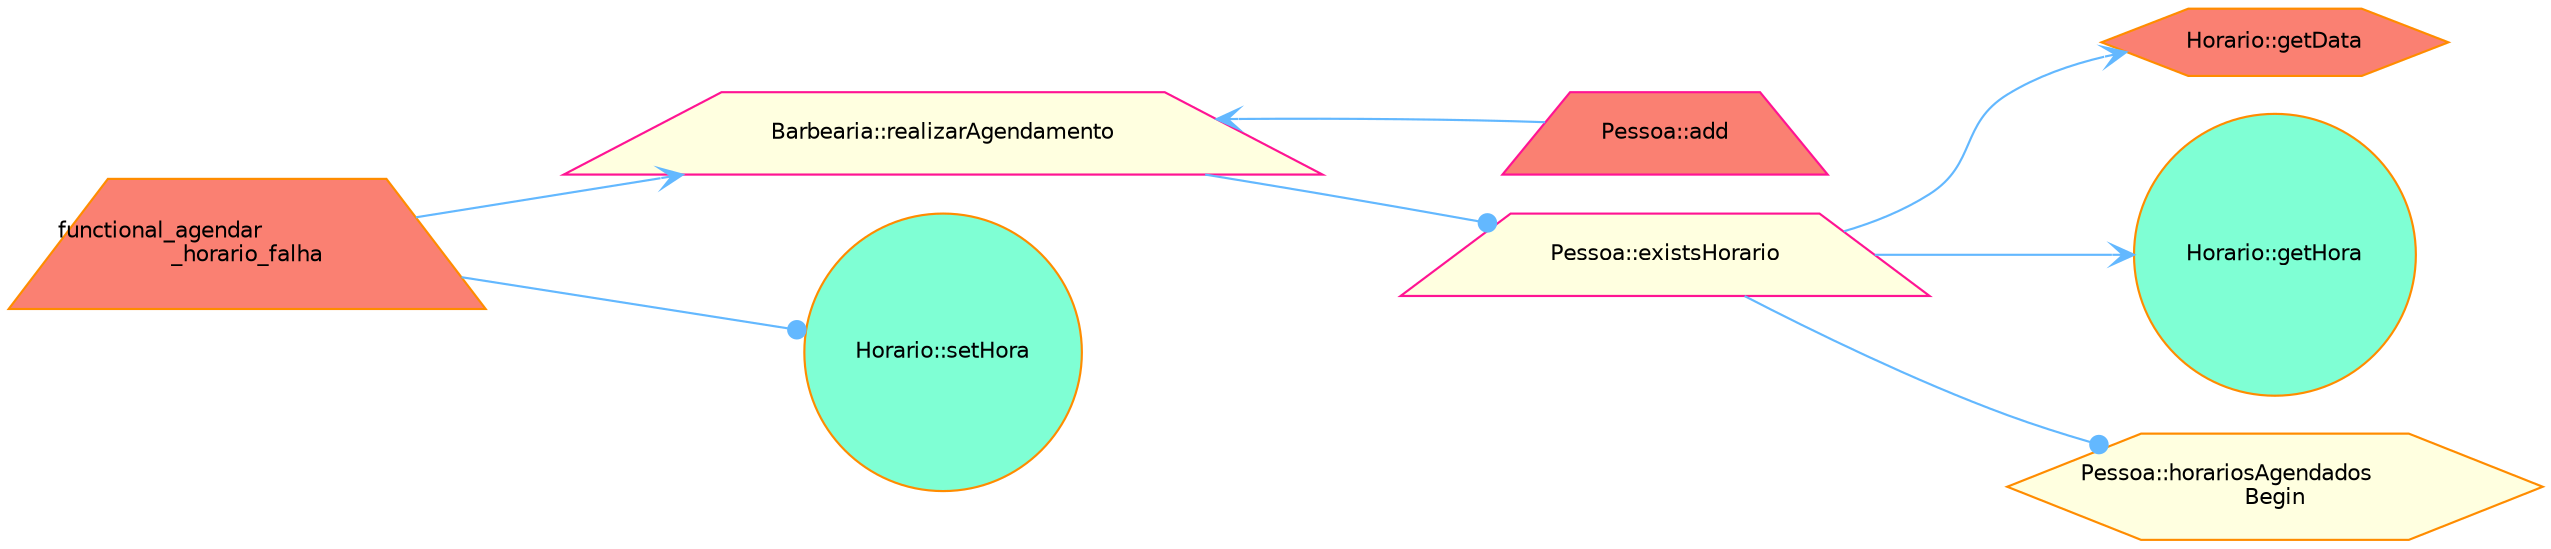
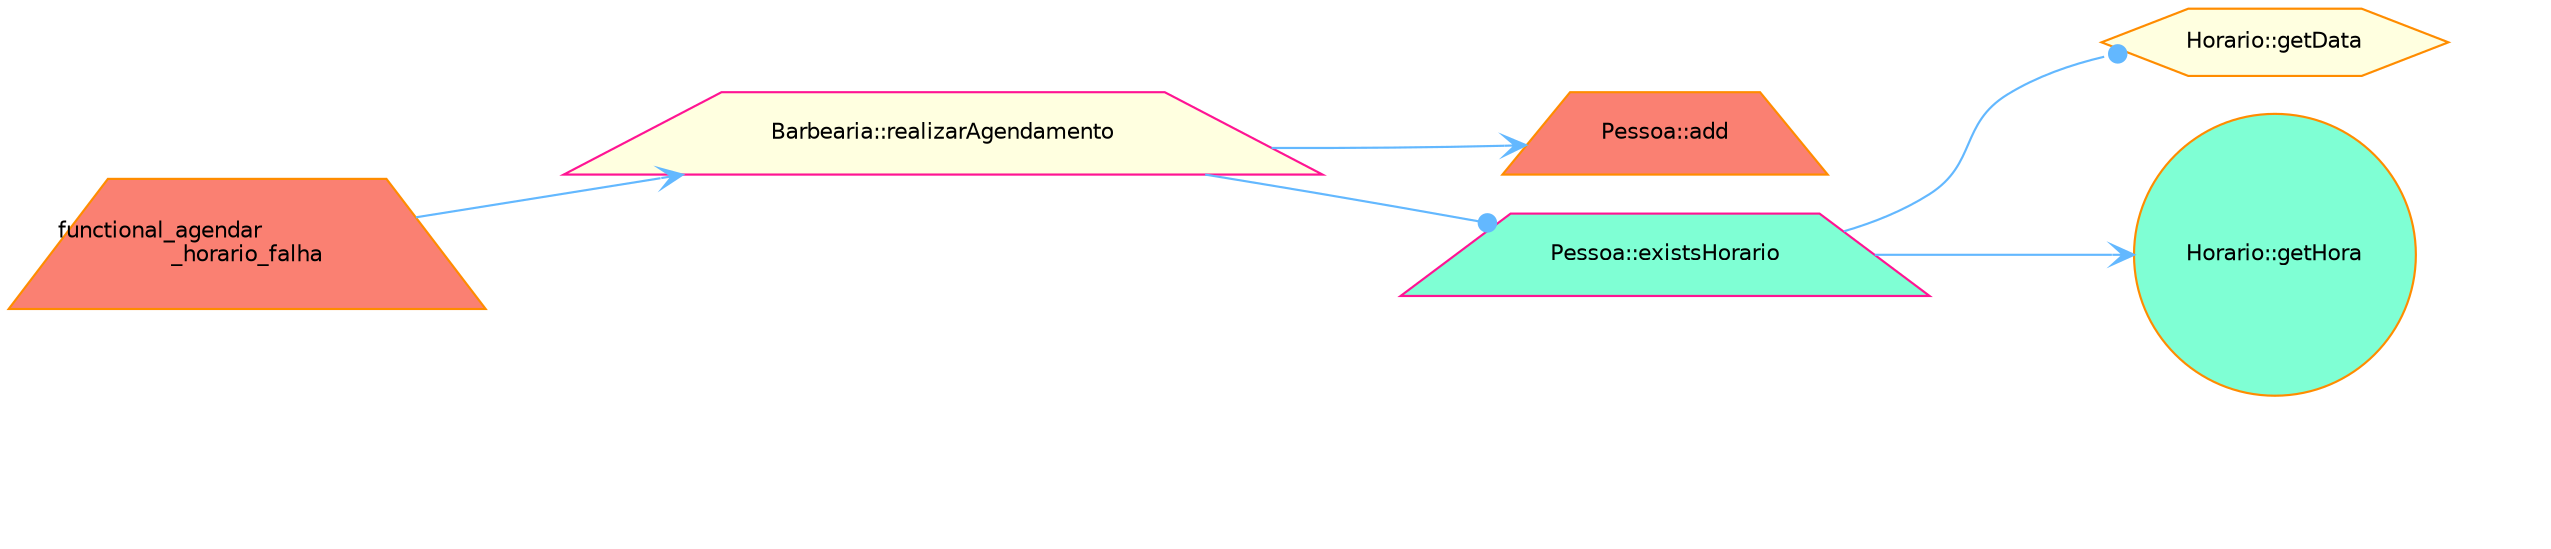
(2275, 42) -> (2275, 42)
(1392, 119) -> (1388, 148)
(1665, 133) -> (1665, 133)
(1971, 139) -> (1971, 139)
(1665, 255) -> (1665, 255)
(943, 352) -> none
(2275, 487) -> none
